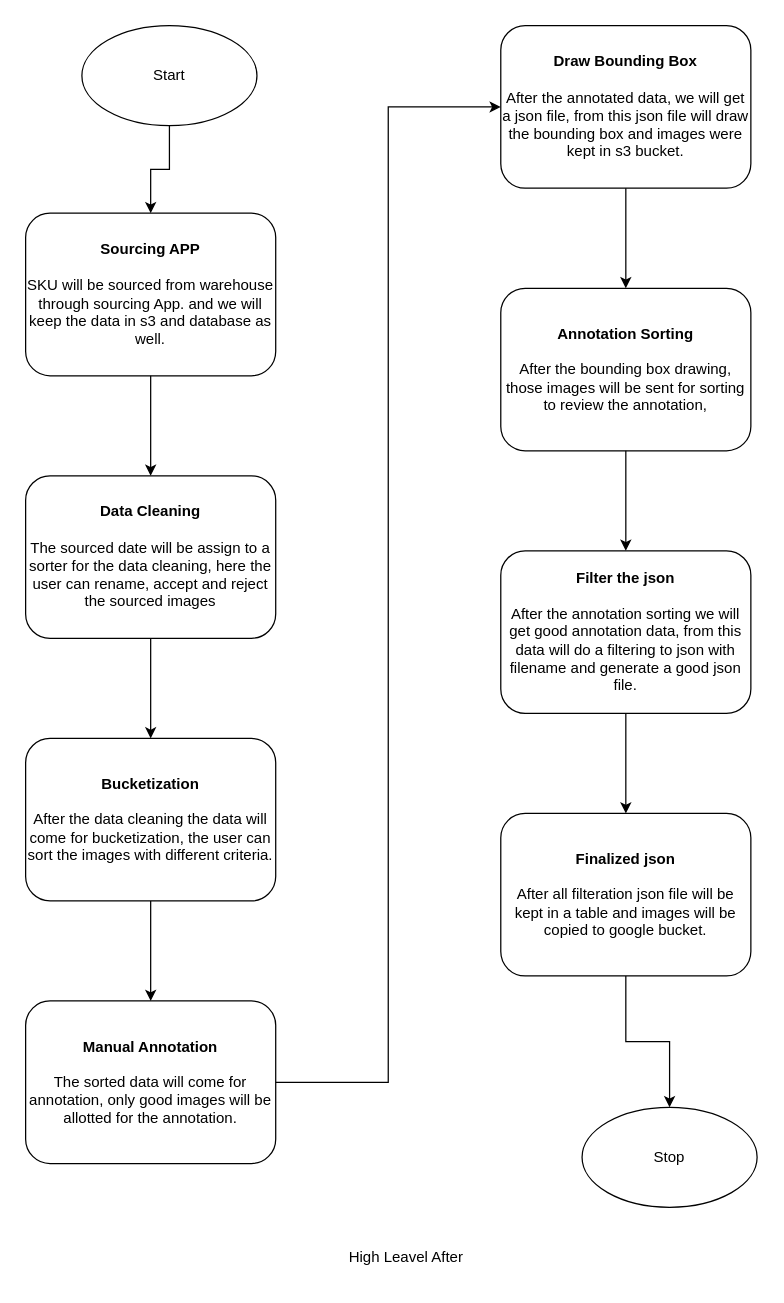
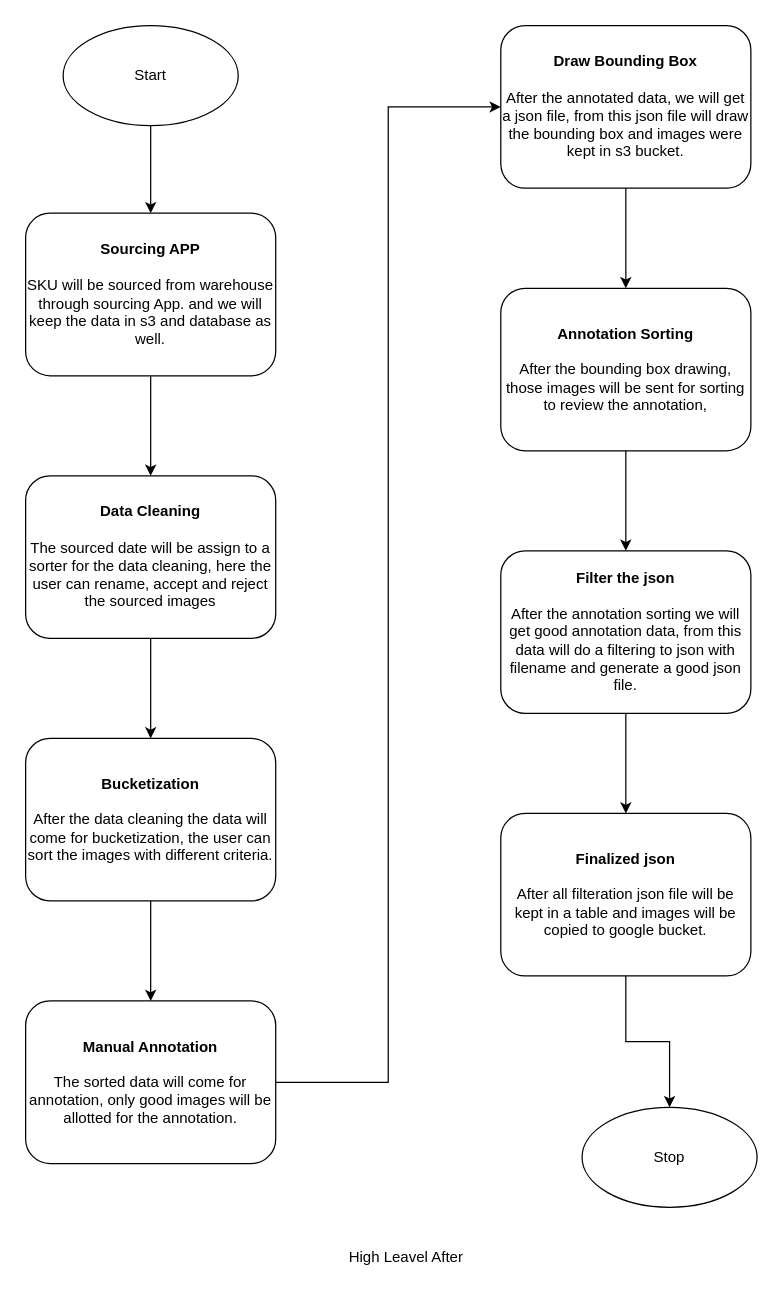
(169, 76) -> (151, 76)
